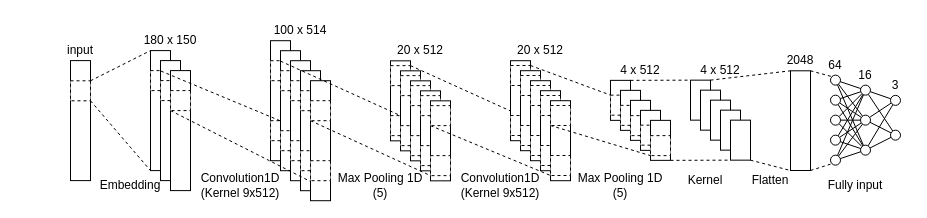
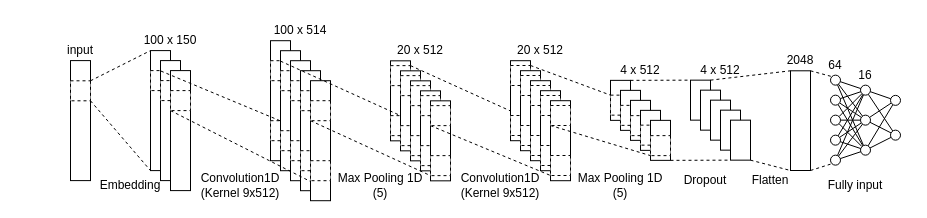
(171, 41) -> (171, 41)
(896, 85) -> none
(706, 181) -> (706, 181)
